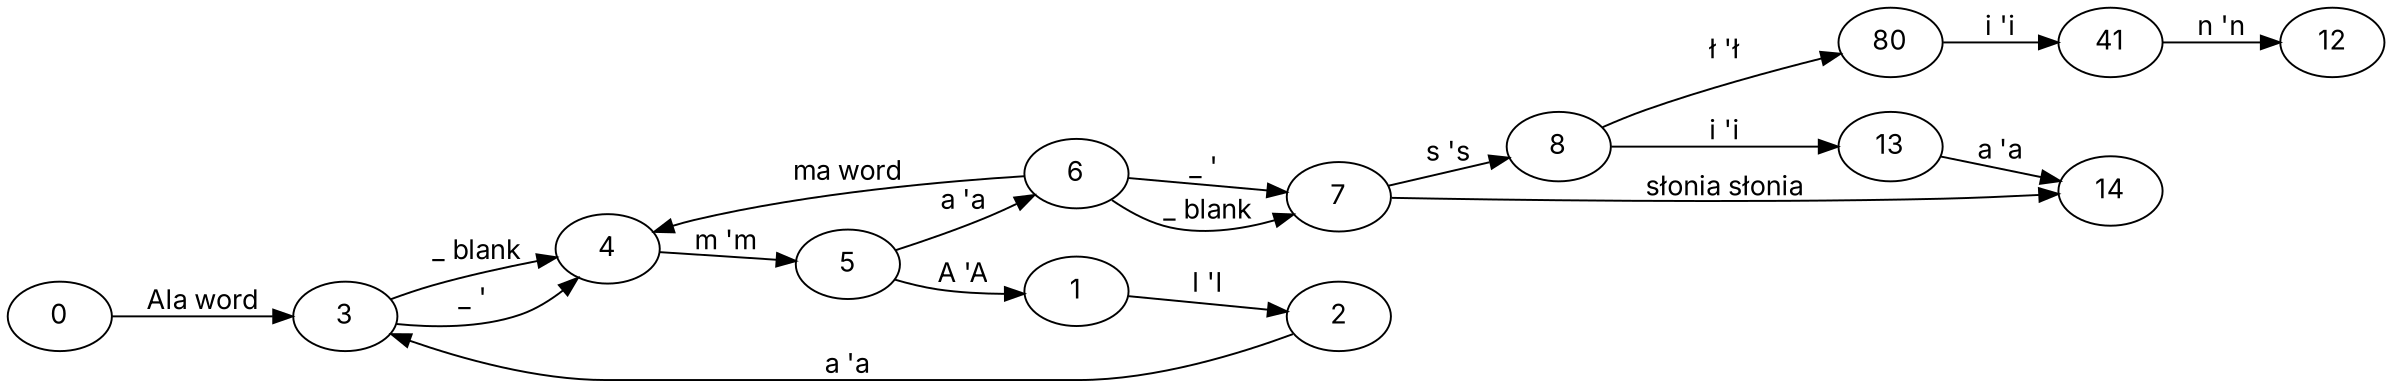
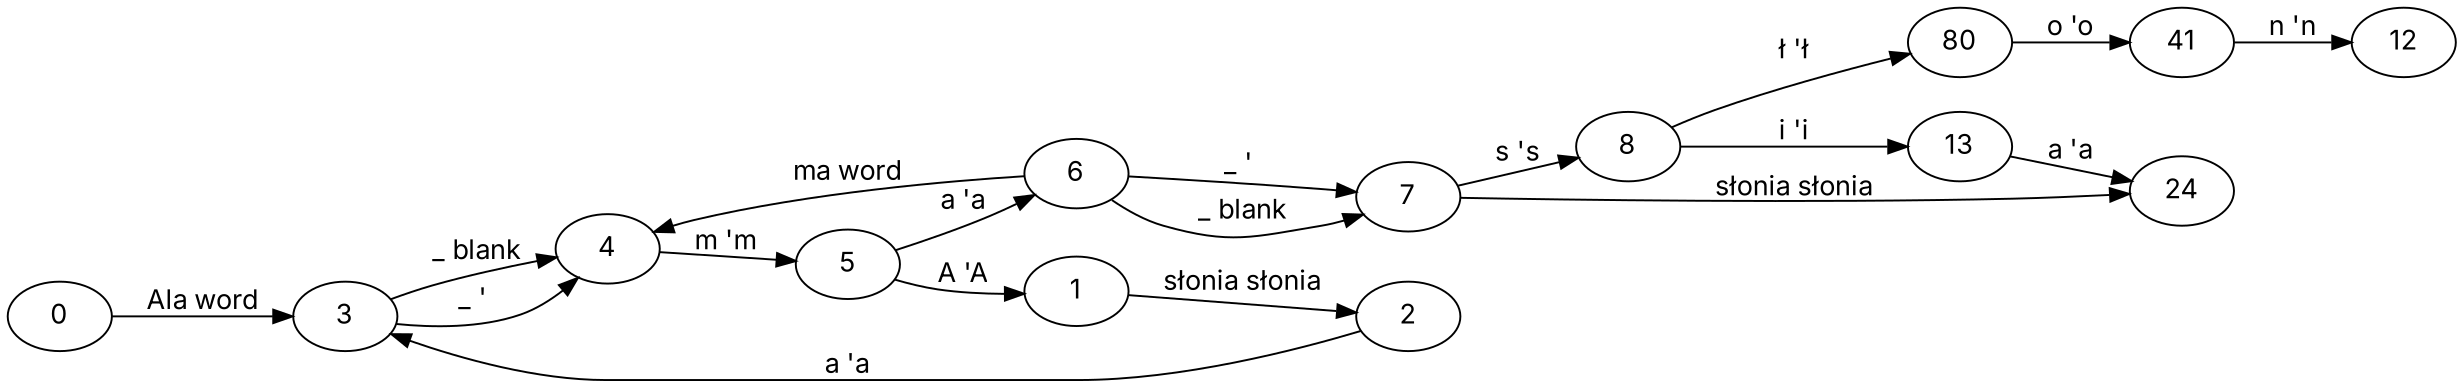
(2001, 28) -> (2071, 28)
(2111, 191) -> (2182, 191)
(1208, 285) -> (1242, 283)
